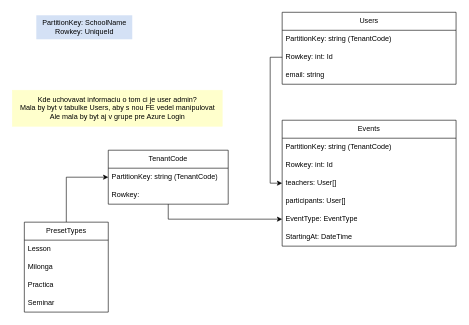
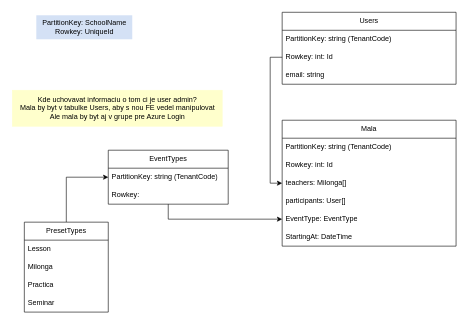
(369, 129) -> (369, 129)
(168, 159) -> (168, 159)
(316, 183) -> (320, 183)
